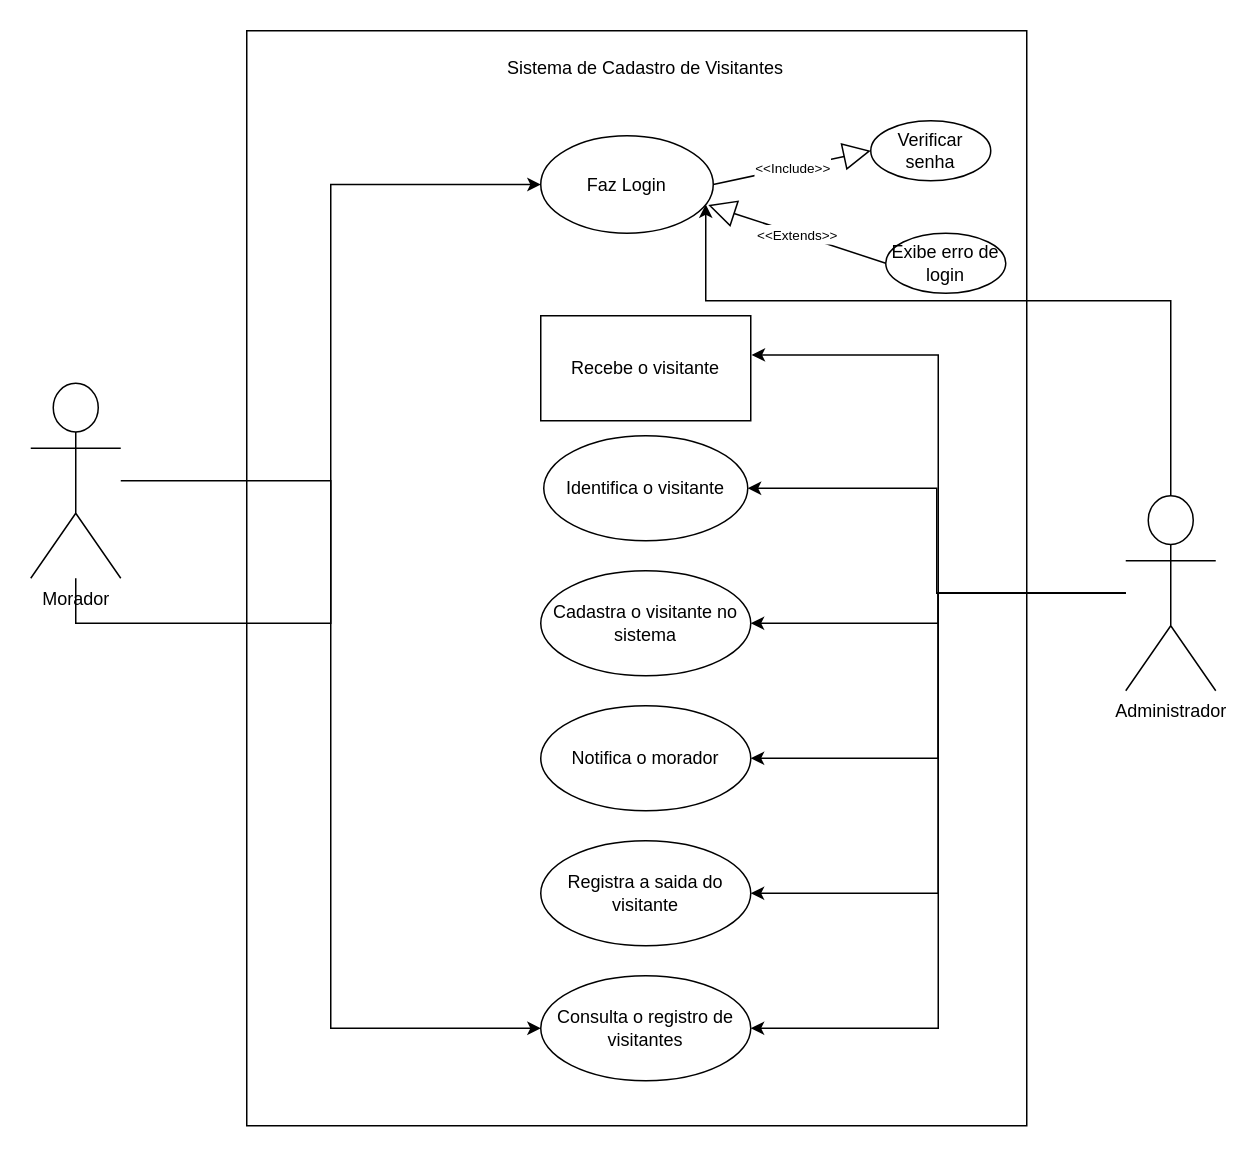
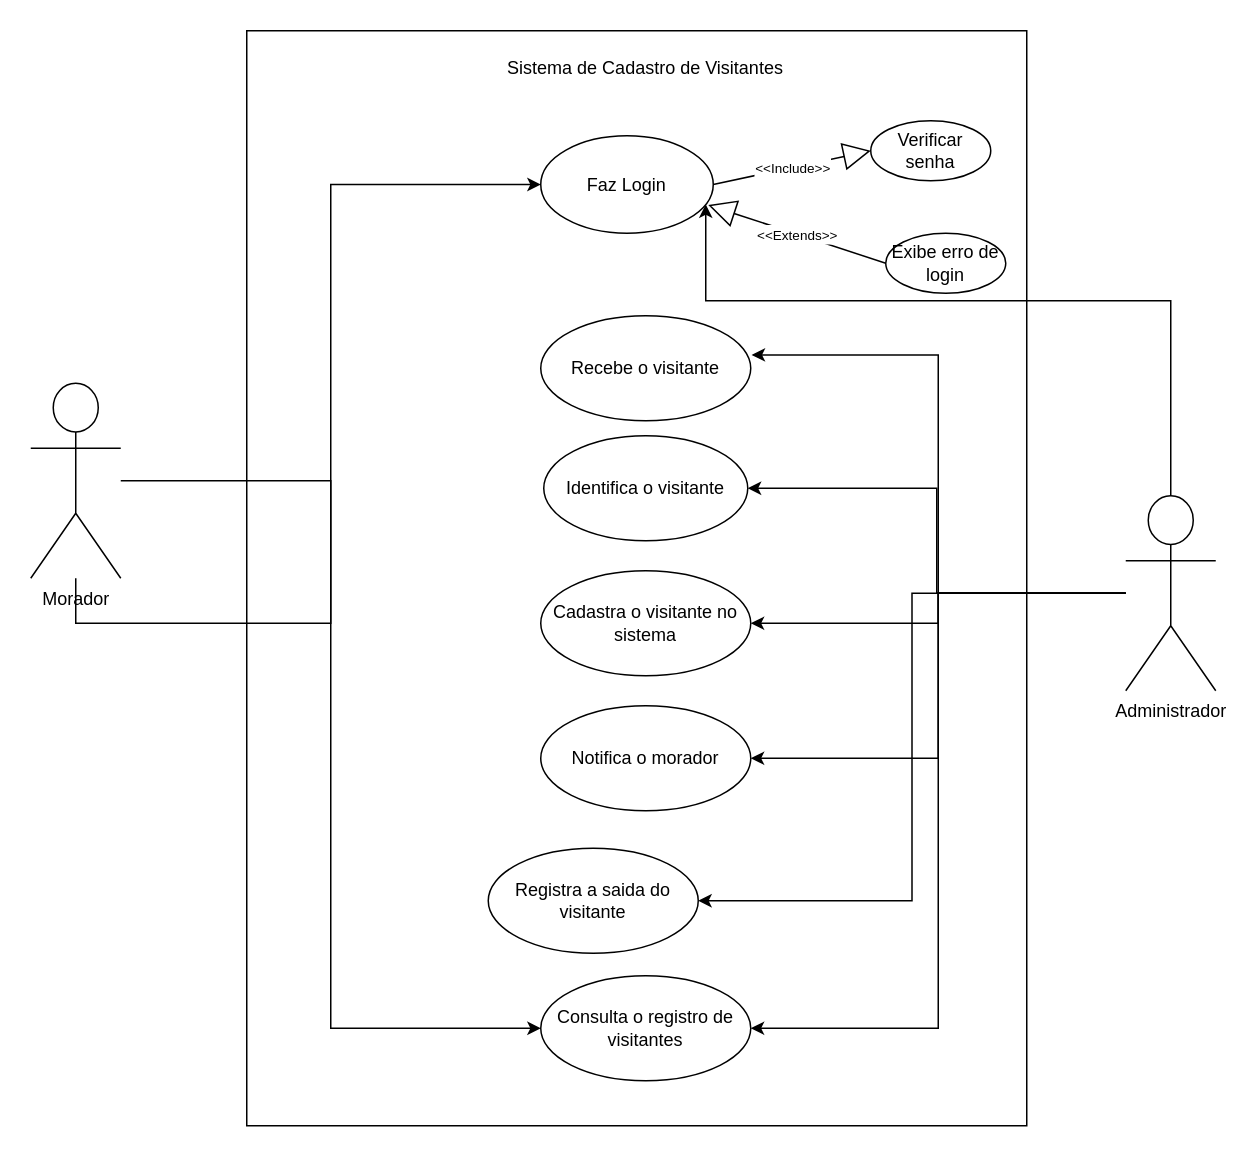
(646, 368) -> (646, 368)
(646, 893) -> (593, 901)
